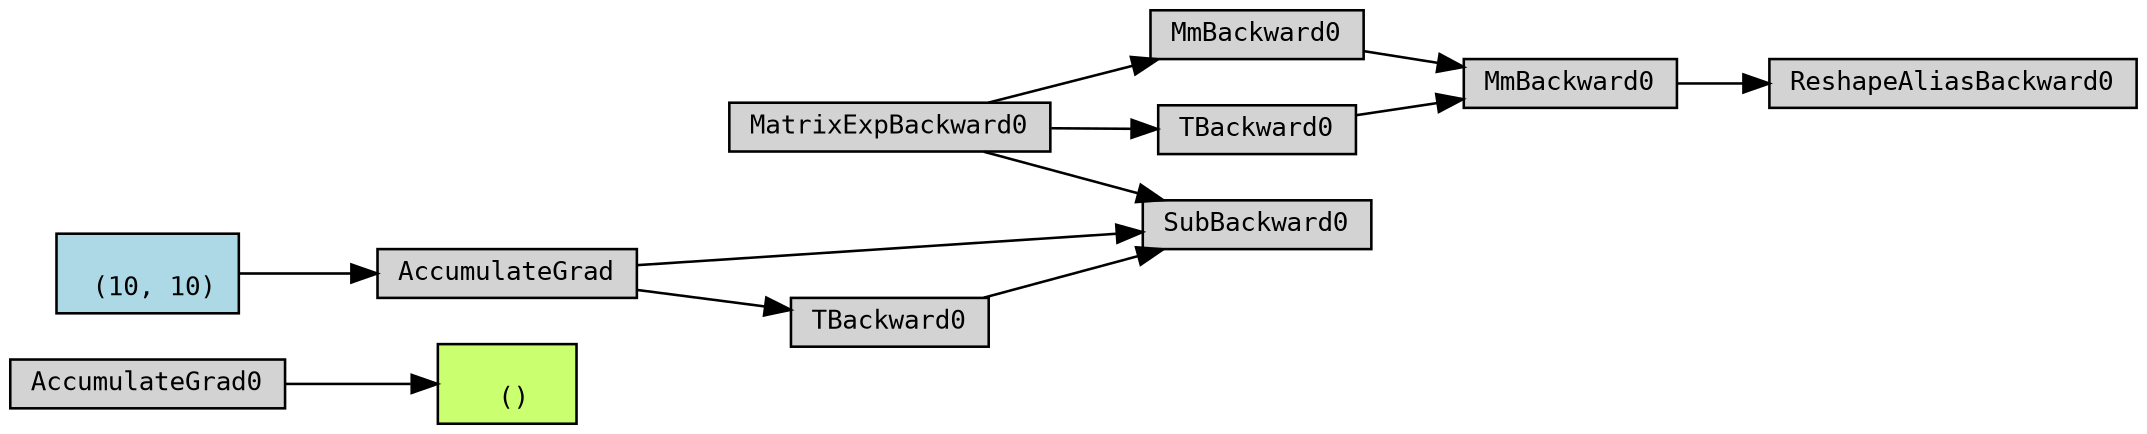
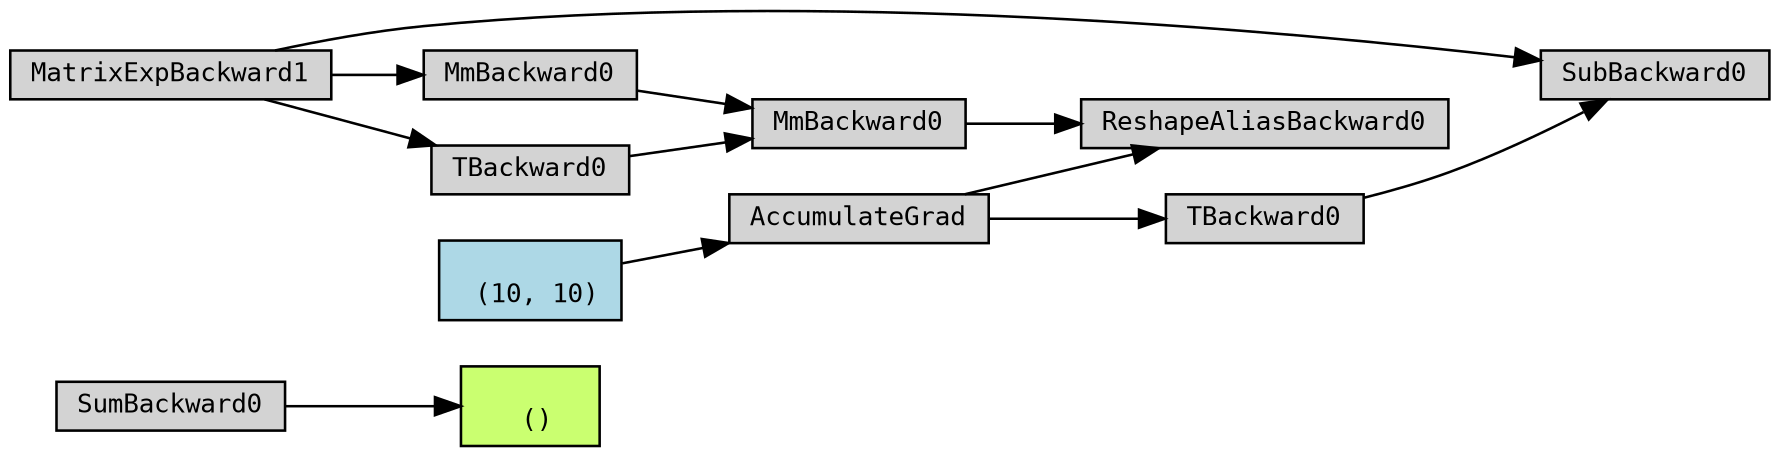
(890, 127) -> (171, 75)
(876, 249) -> (1049, 174)
(148, 384) -> (171, 406)
